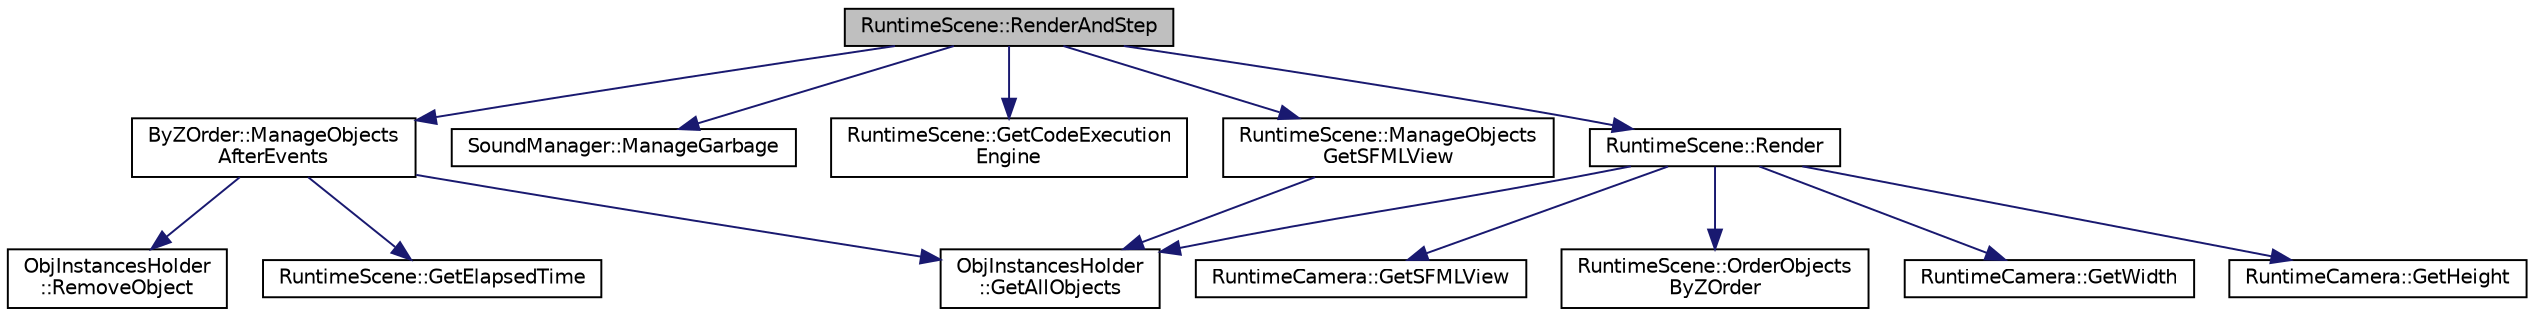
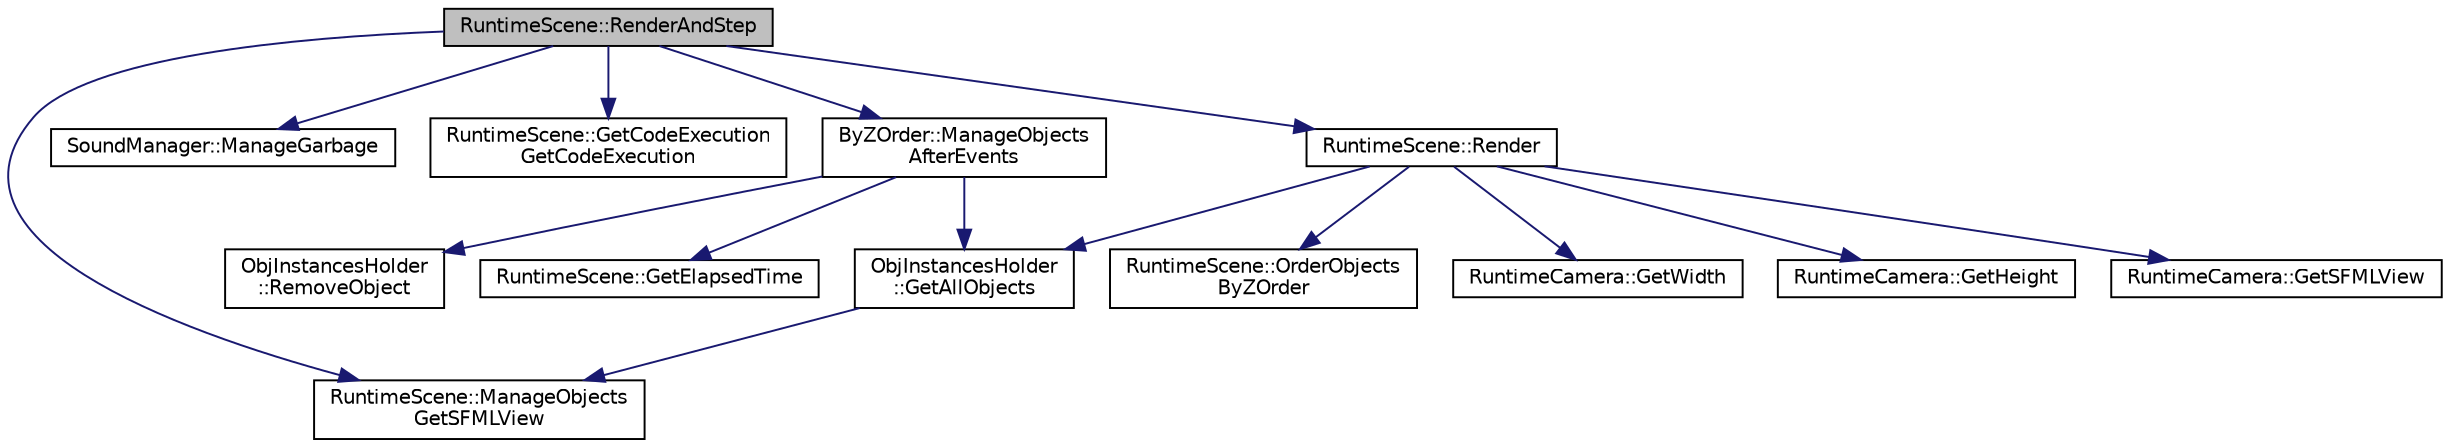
(1009, 148) -> (608, 148)
(1229, 210) -> (732, 342)
